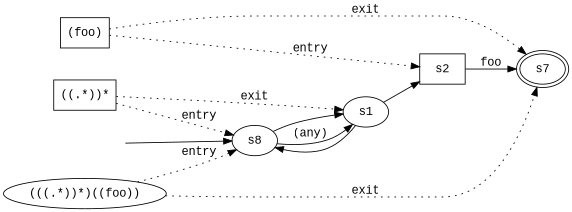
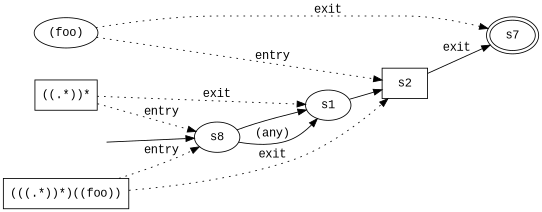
(85, 33) -> (66, 33)
(491, 63) -> (457, 48)
(323, 150) -> none
(85, 194) -> (66, 194)
(377, 197) -> (263, 169)
